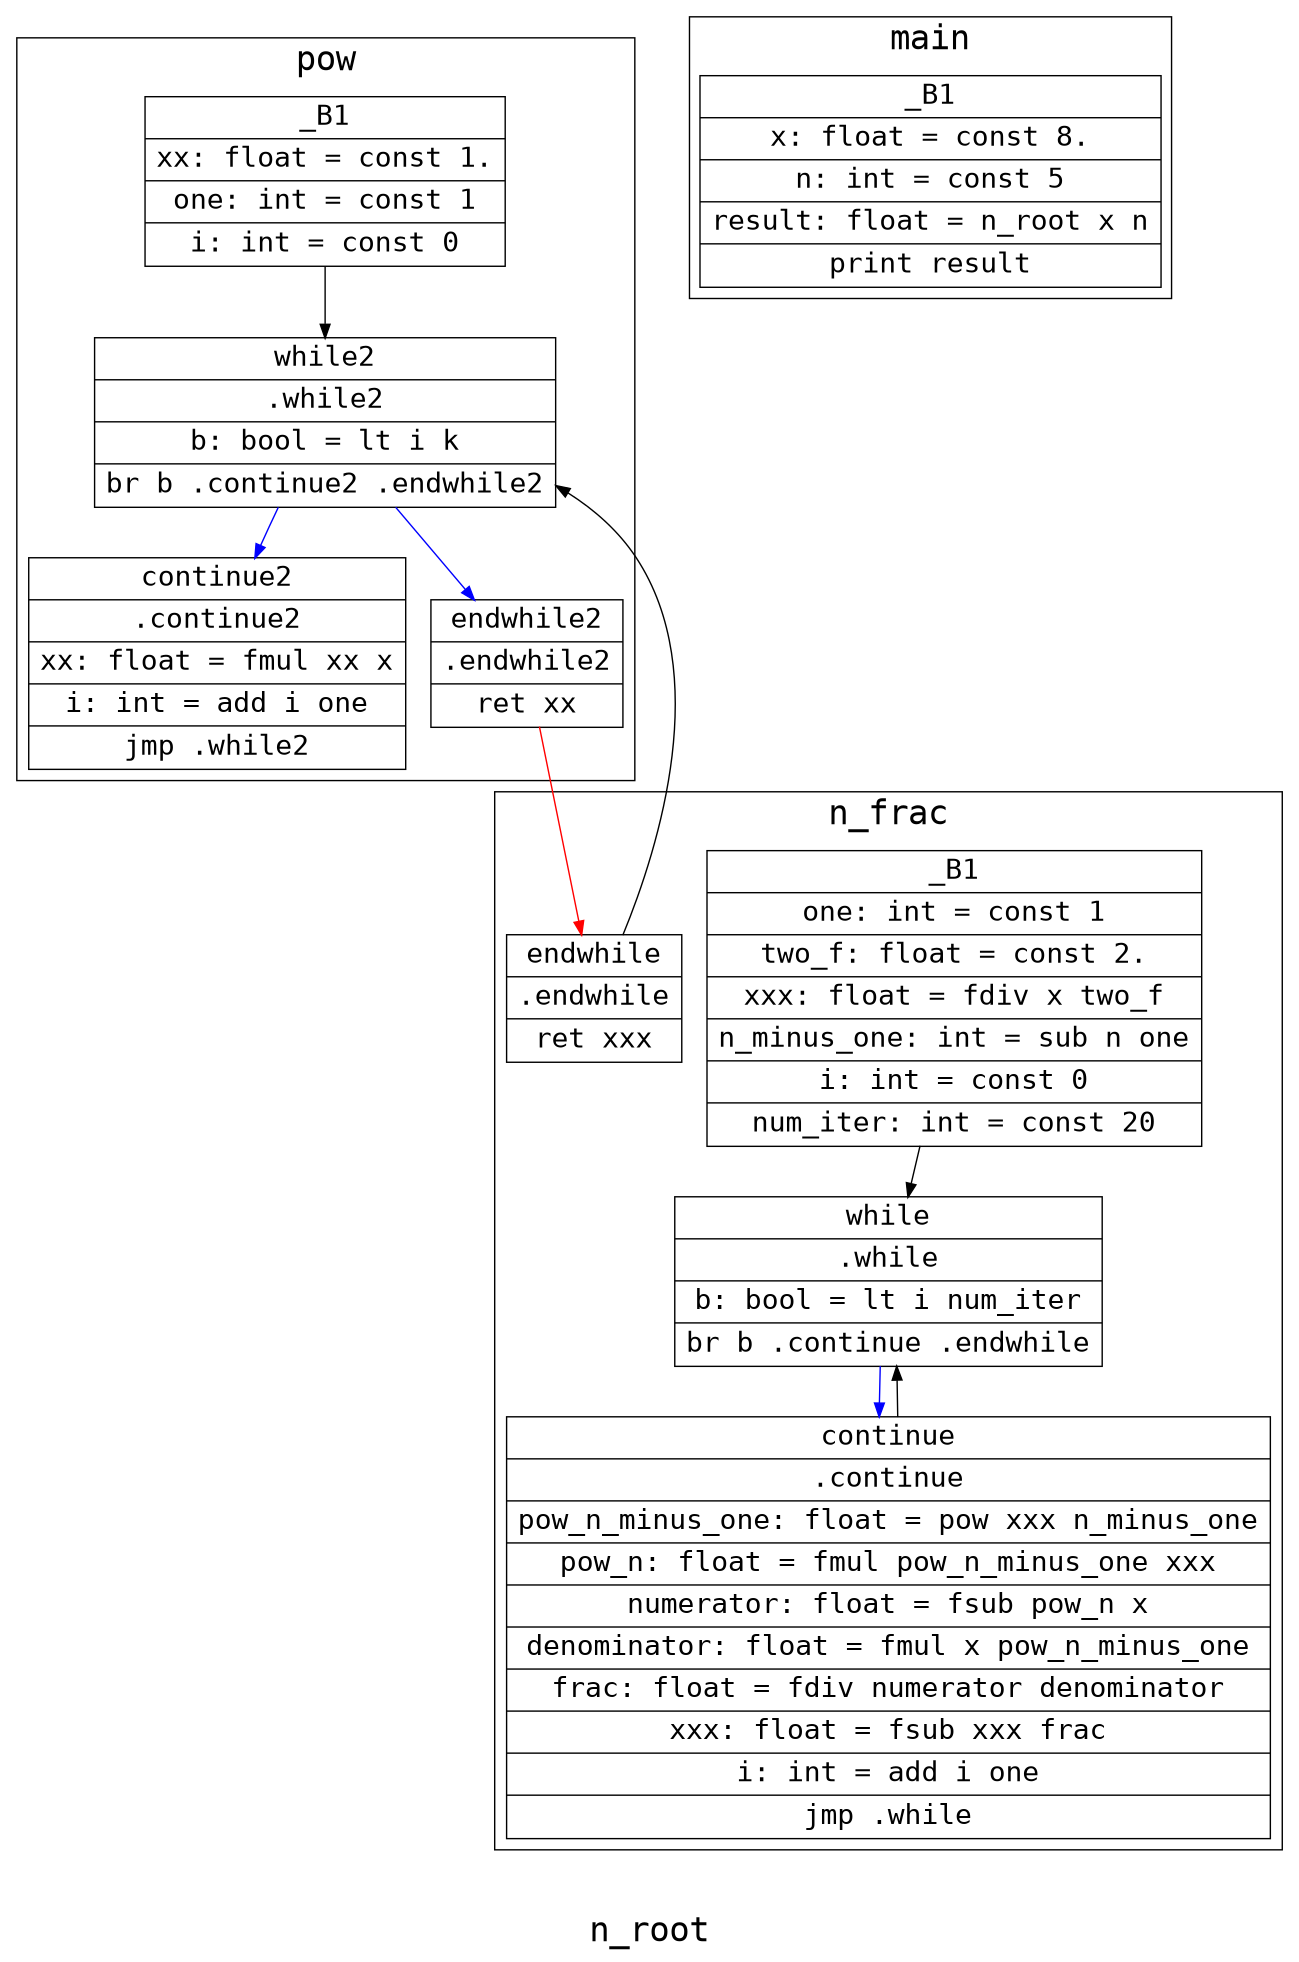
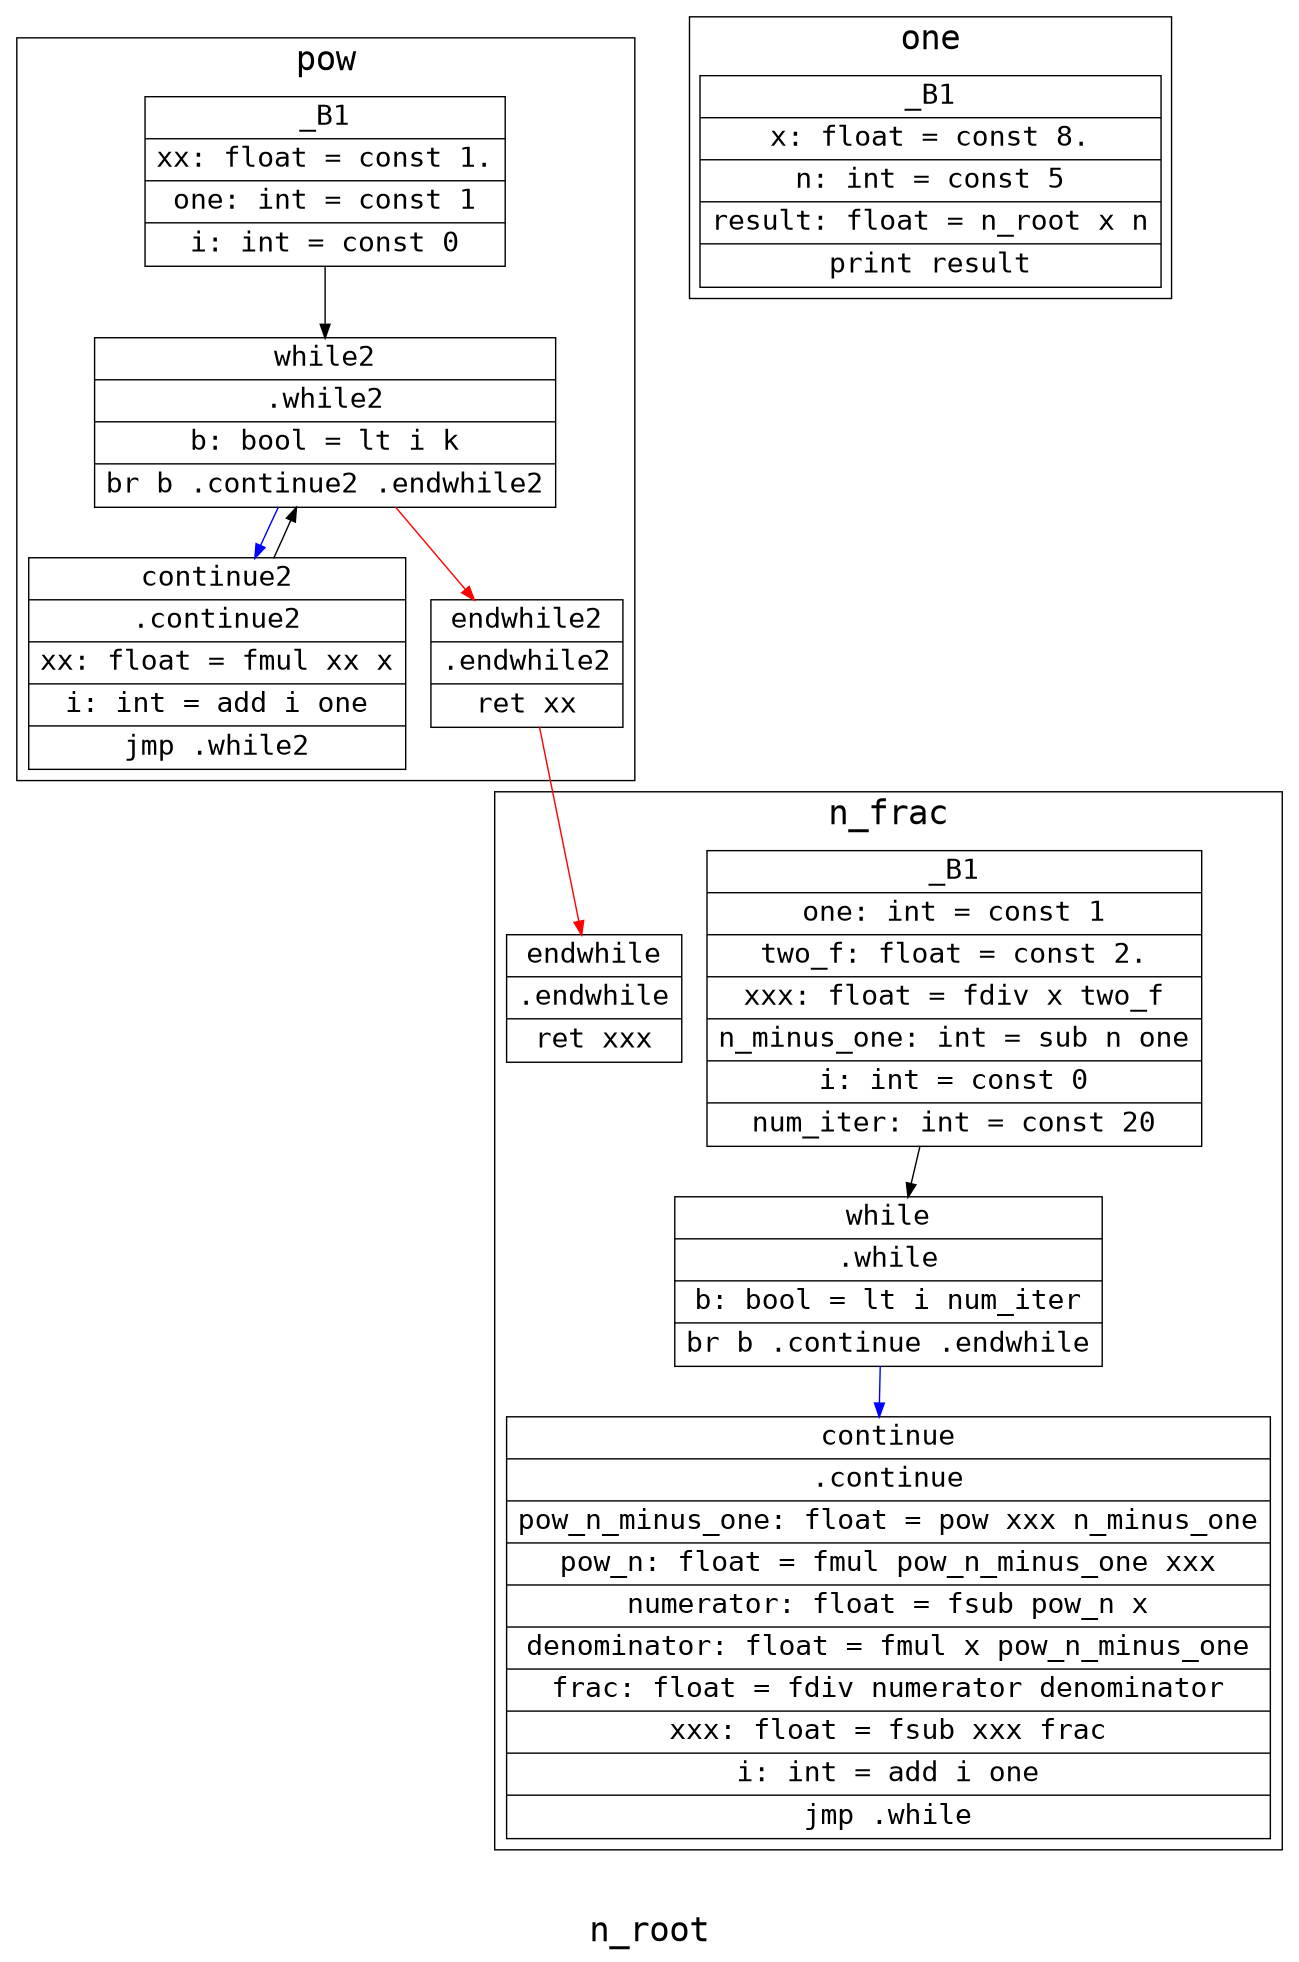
(931, 41) -> (931, 41)
(431, 548) -> (431, 548)
(675, 699) -> (282, 539)
(897, 1399) -> none
